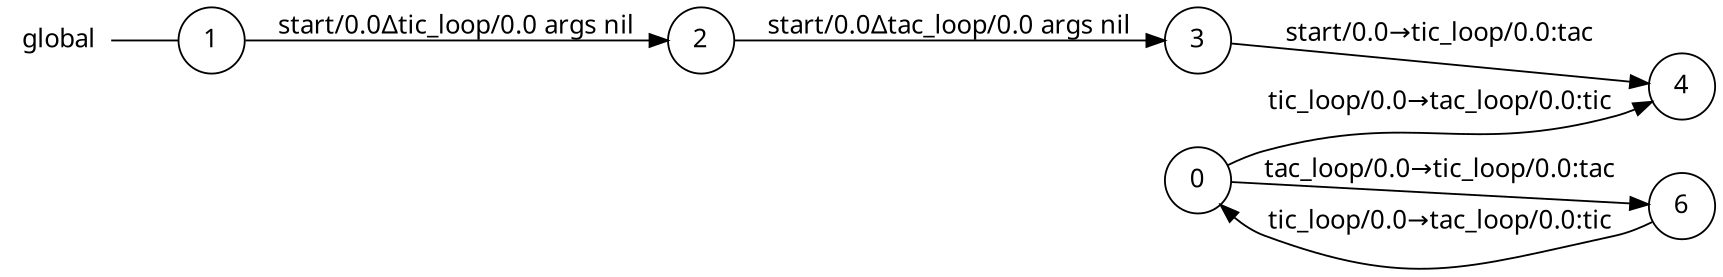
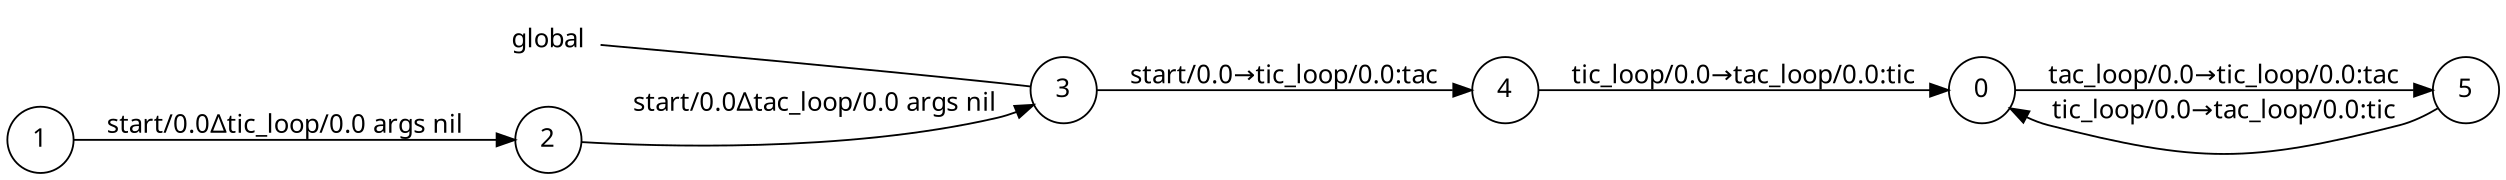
(145, 40) -> (816, 65)
(1431, 133) -> (1735, 90)
(1682, 206) -> (2466, 90)
